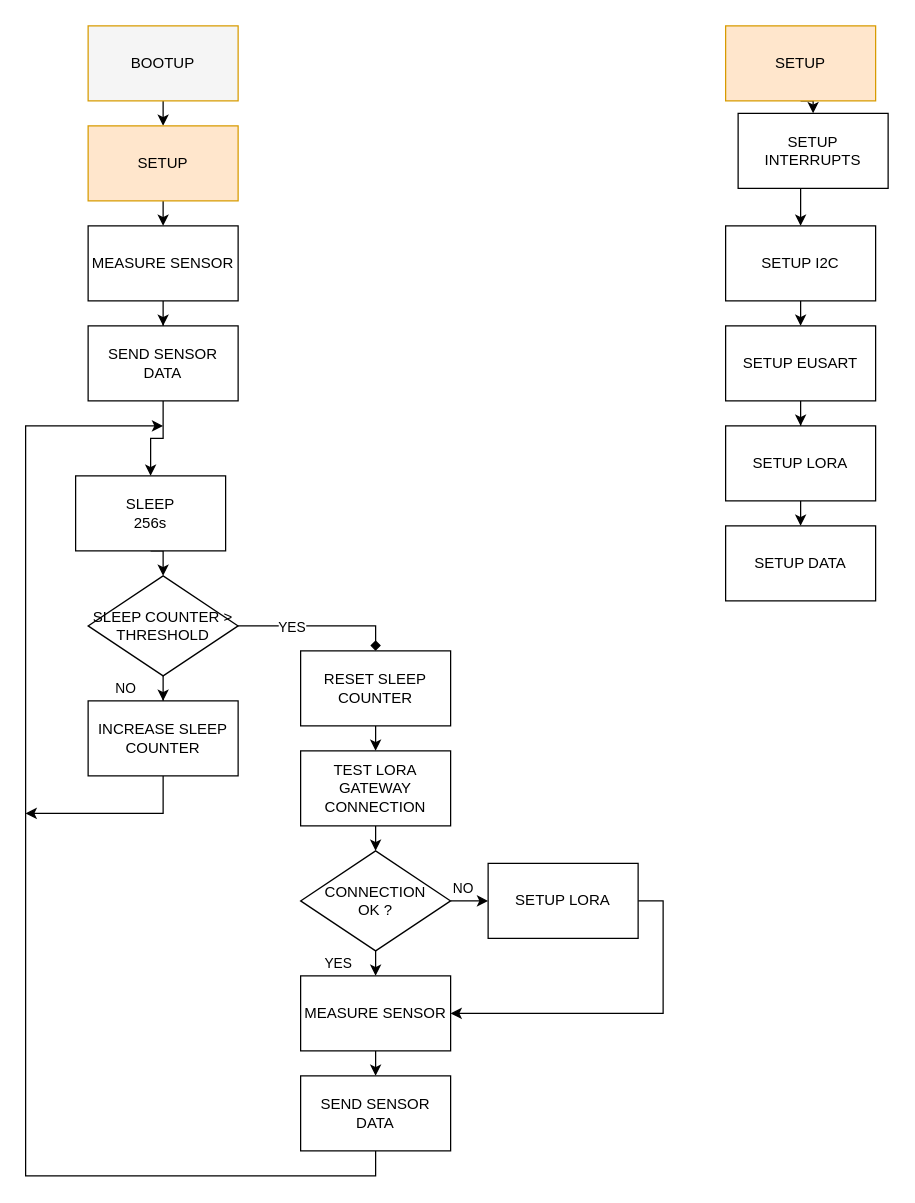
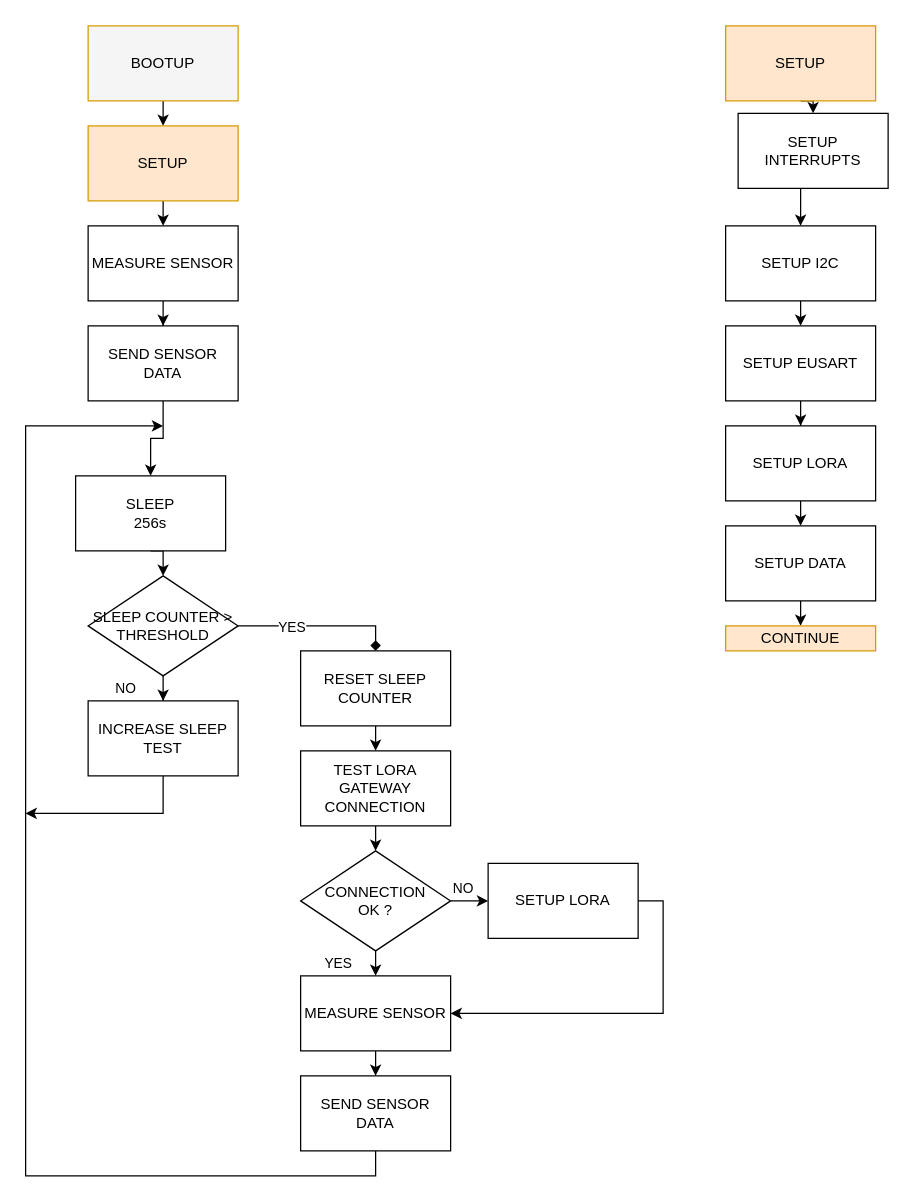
none -> (801, 609)
none -> (801, 638)
(163, 738) -> (163, 738)
